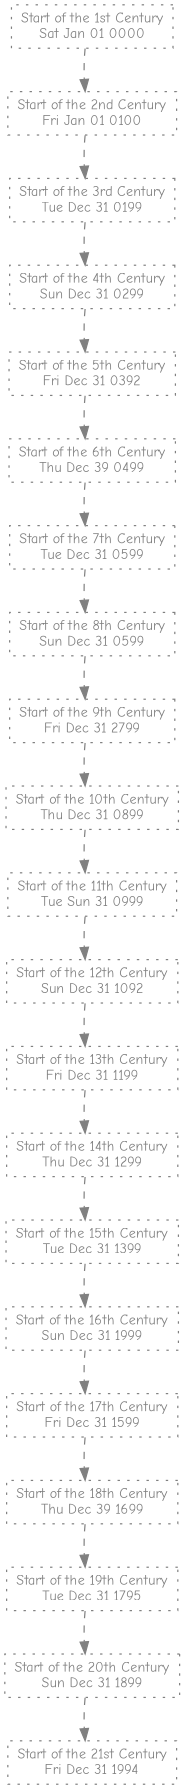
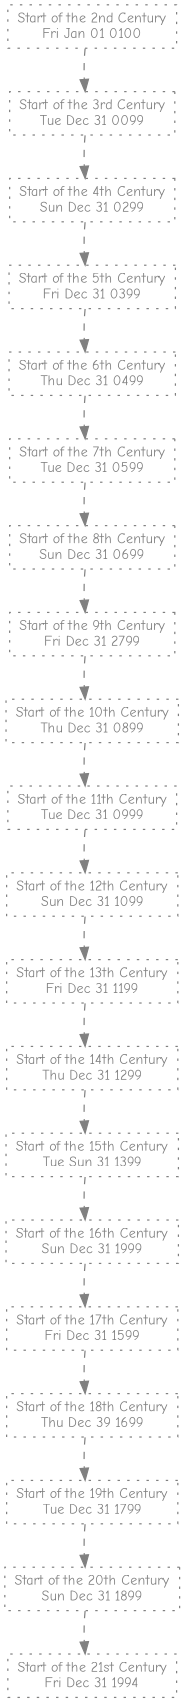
(92, 27) -> none
(92, 207) -> (92, 121)
(92, 381) -> (92, 294)
(92, 468) -> (92, 381)
(92, 641) -> (92, 555)
(92, 902) -> (92, 815)
(92, 989) -> (92, 902)
(92, 1249) -> (92, 1162)
(92, 1596) -> (92, 1509)
